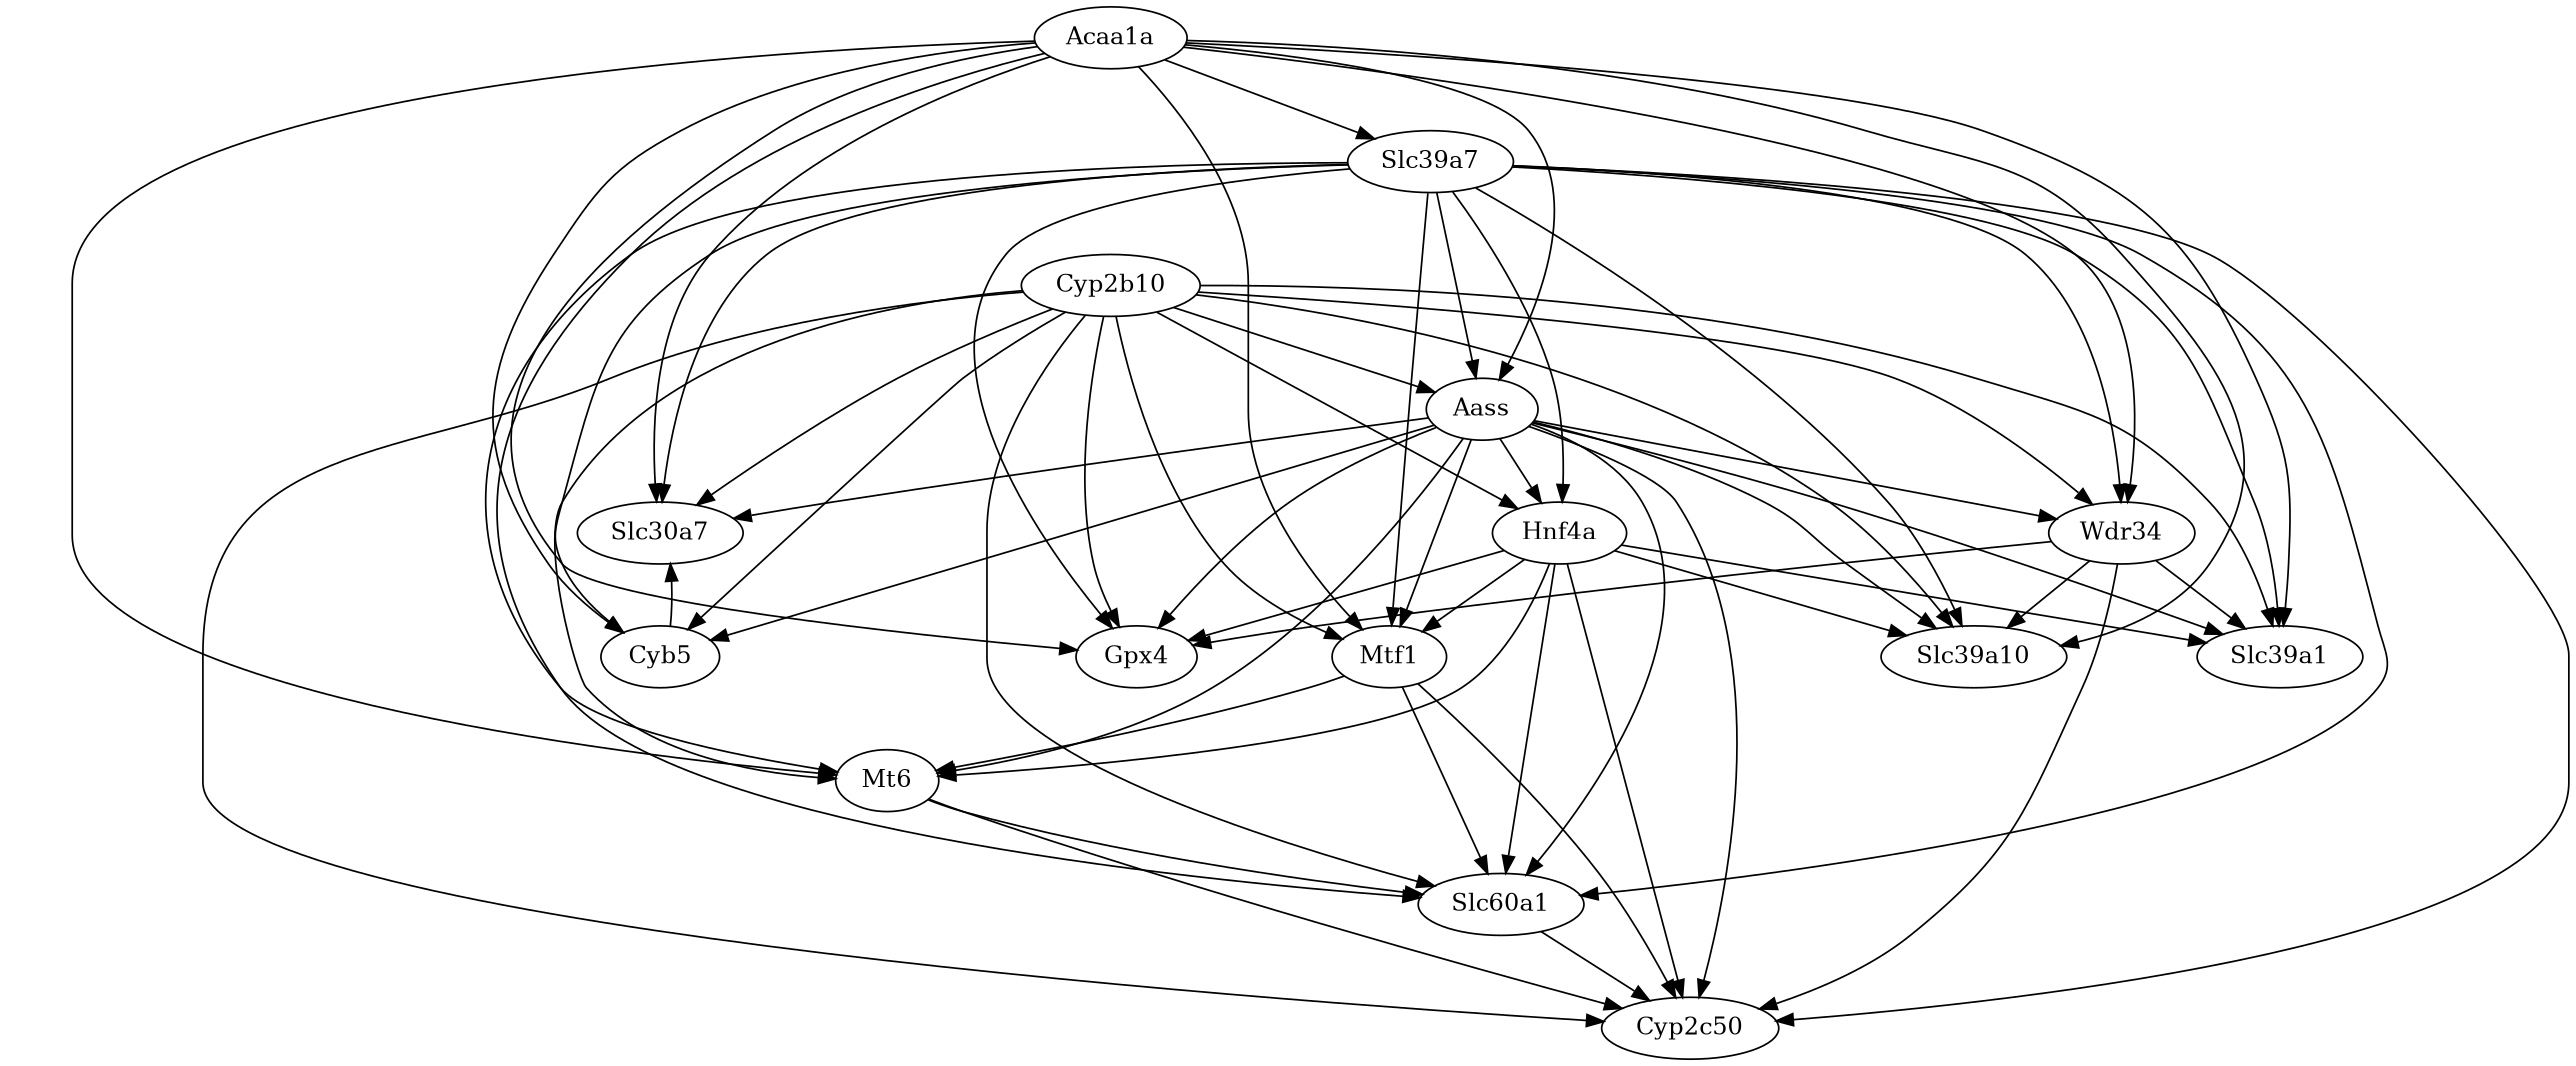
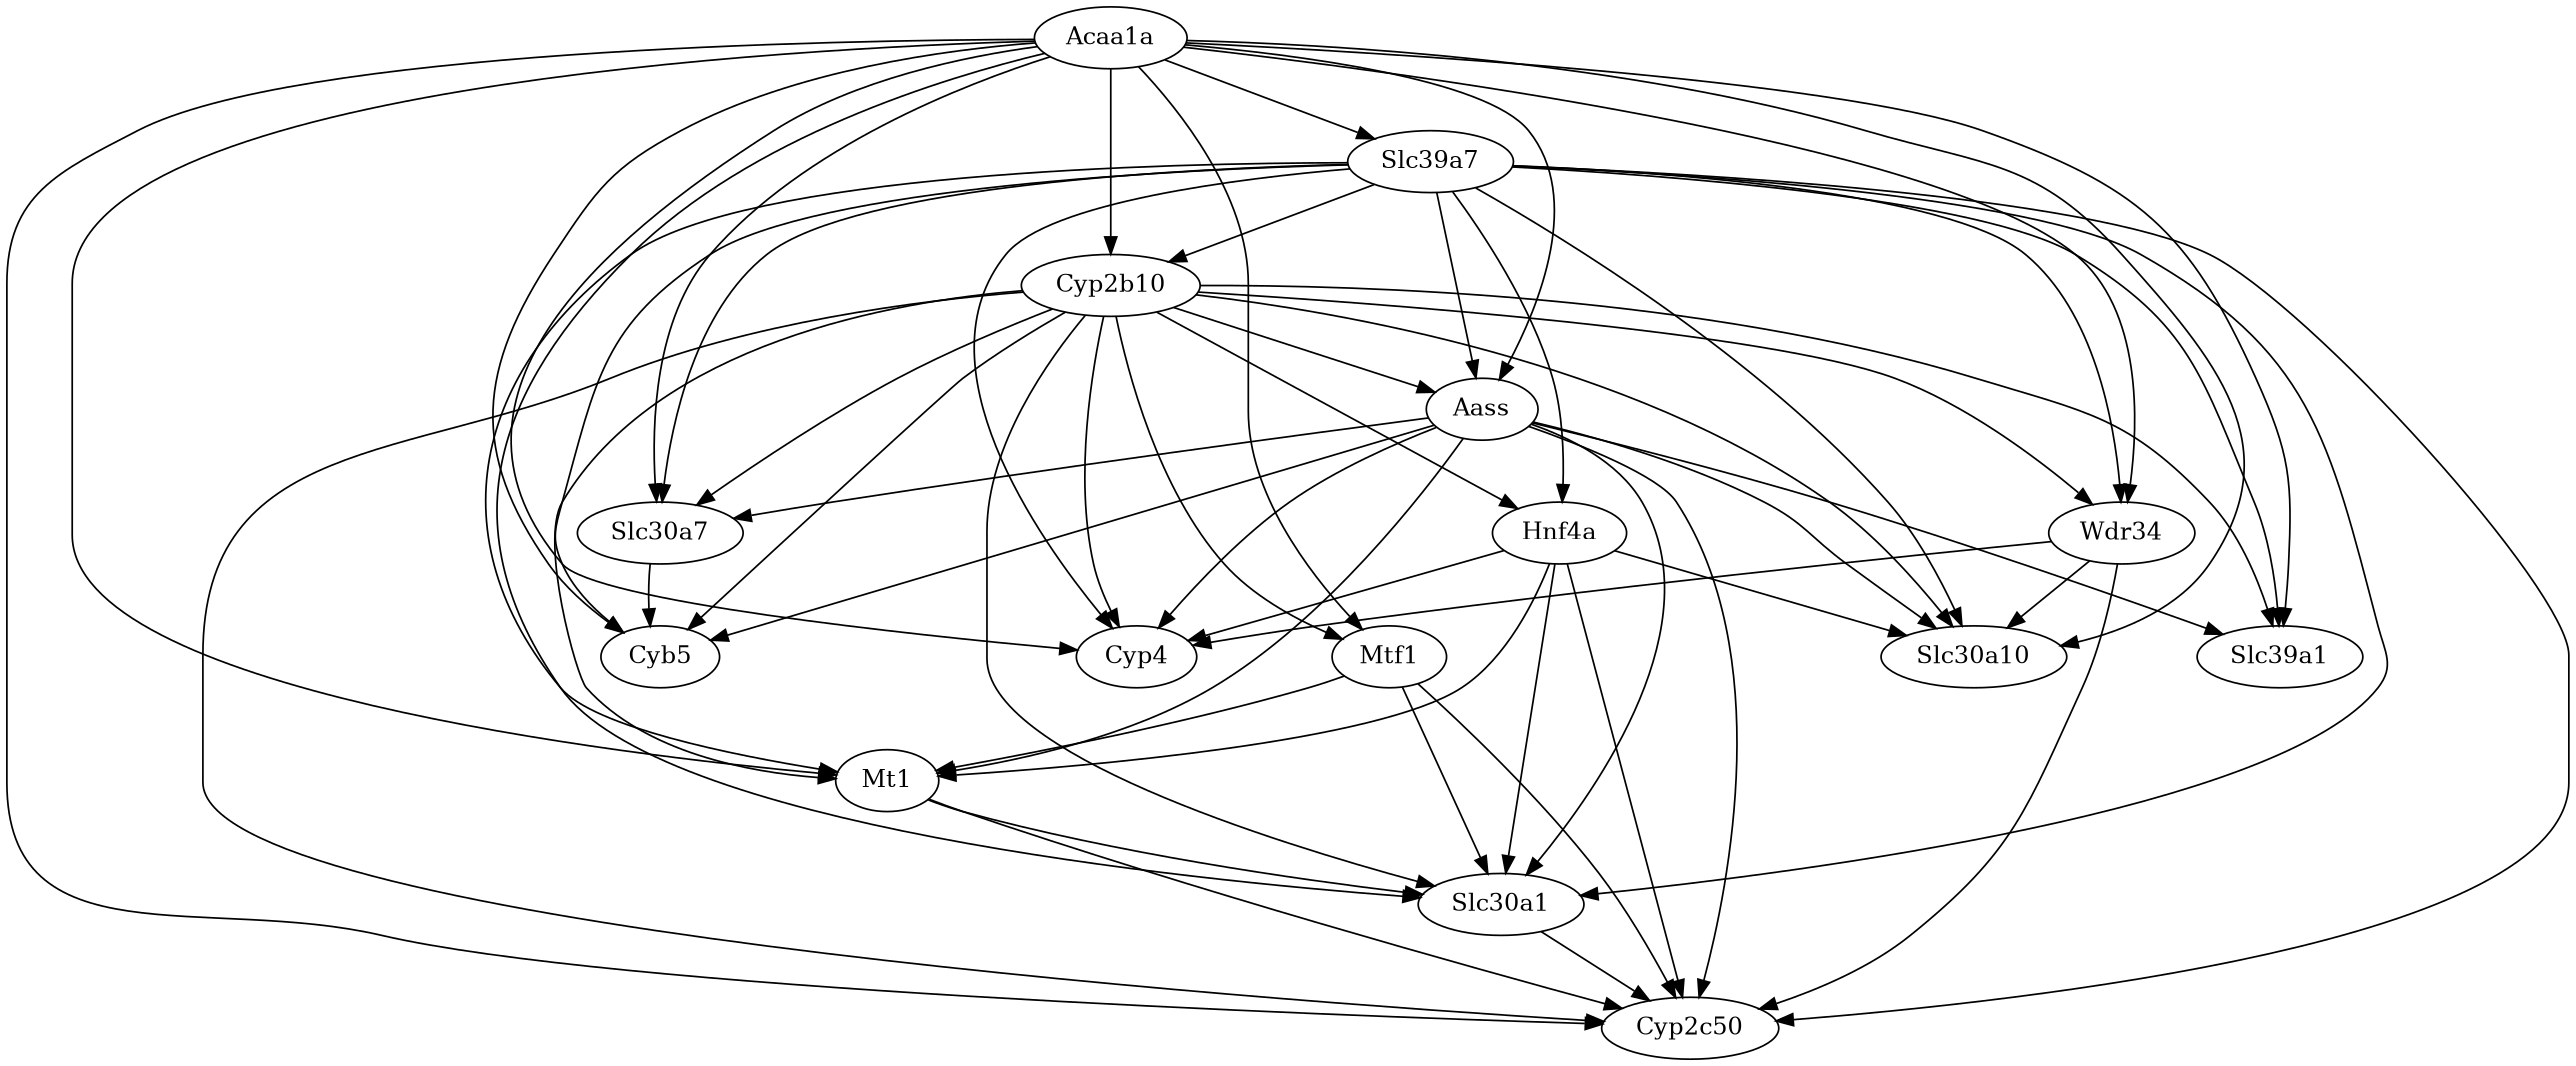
none -> (1111, 153)
(1410, 400) -> (1280, 220)
(1516, 463) -> none
(1800, 471) -> none
(1439, 525) -> none
(1481, 590) -> none
(1905, 593) -> none
(2199, 594) -> none
(672, 609) -> (649, 583)
(1137, 657) -> (1137, 657)
(1974, 657) -> (1974, 657)
(887, 781) -> (887, 781)
none -> (10, 802)
(1501, 904) -> (1501, 904)
